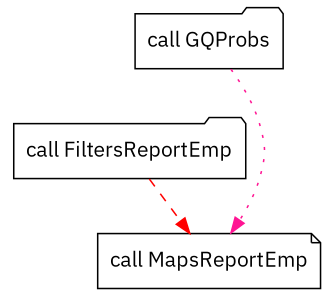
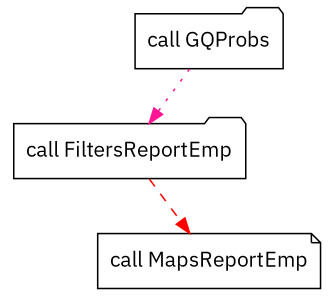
(264, 143) -> (174, 90)
